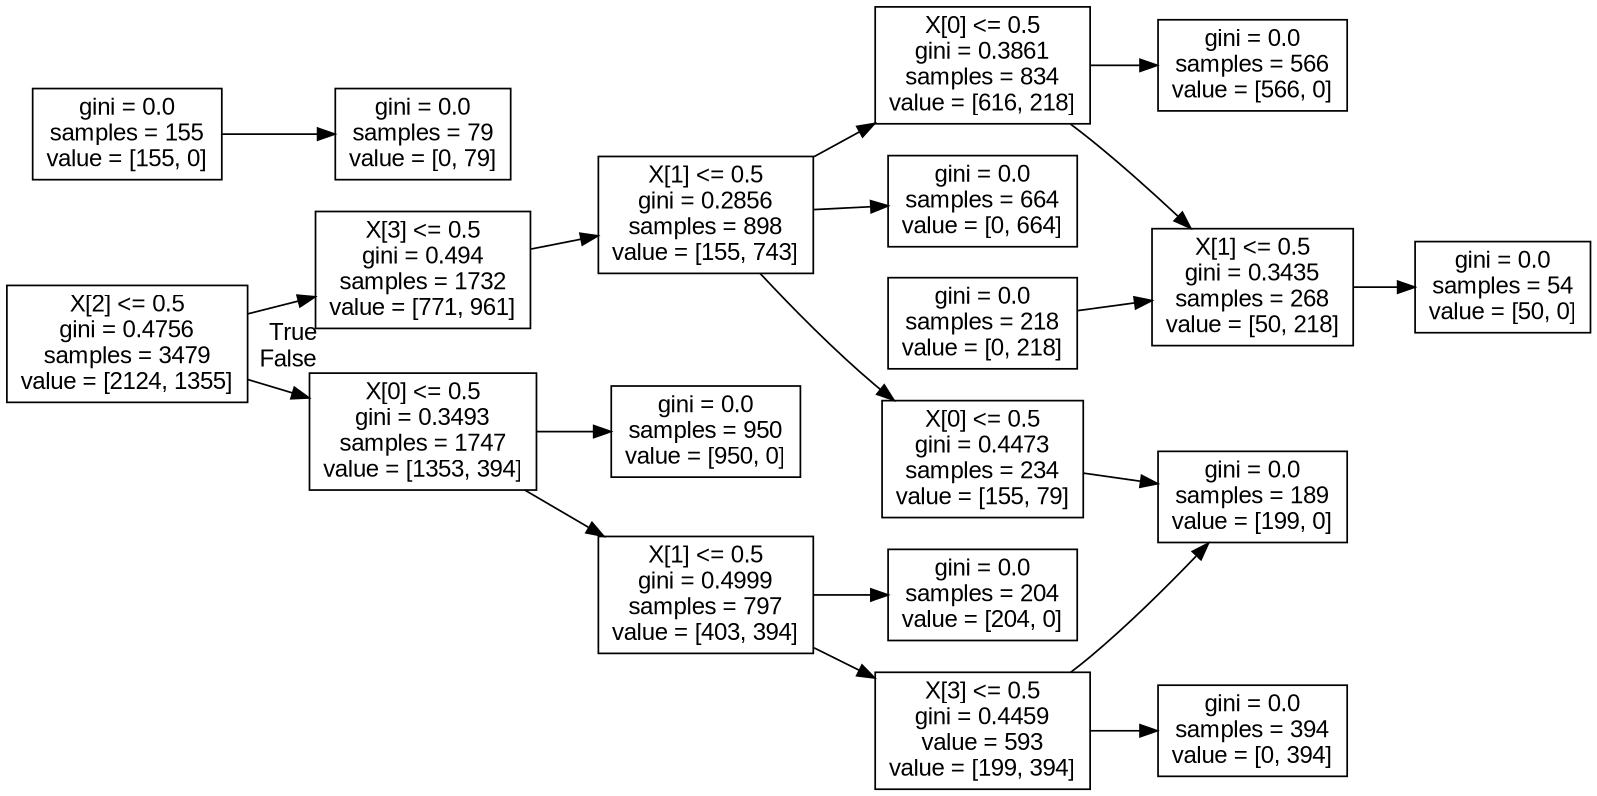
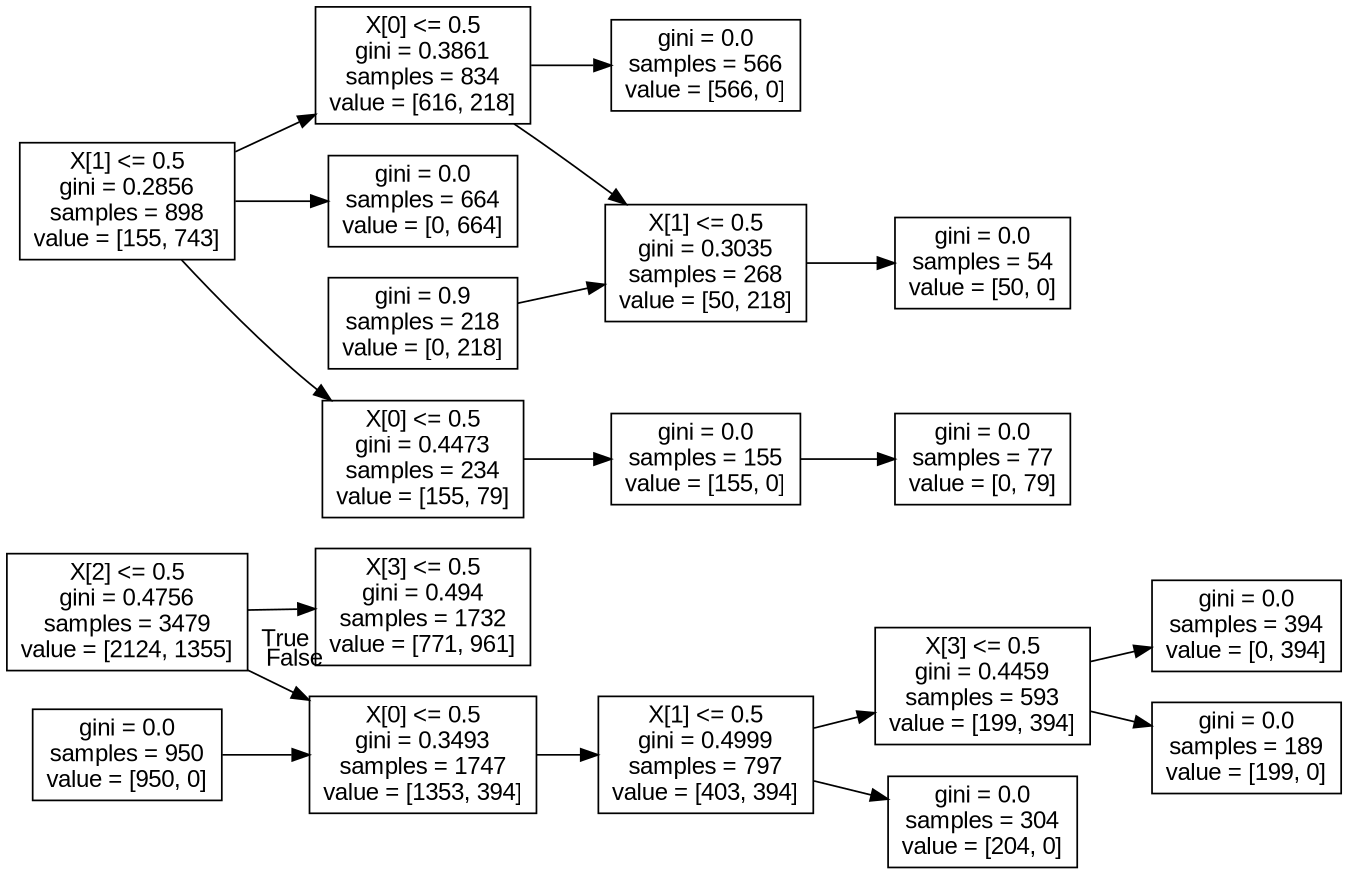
(423, 134) -> (983, 459)
(556, 244) -> none
(1253, 287) -> (706, 263)
(983, 323) -> (423, 323)
(565, 432) -> (257, 755)
(1112, 477) -> (559, 459)
(983, 595) -> (983, 822)
(983, 731) -> (983, 686)
